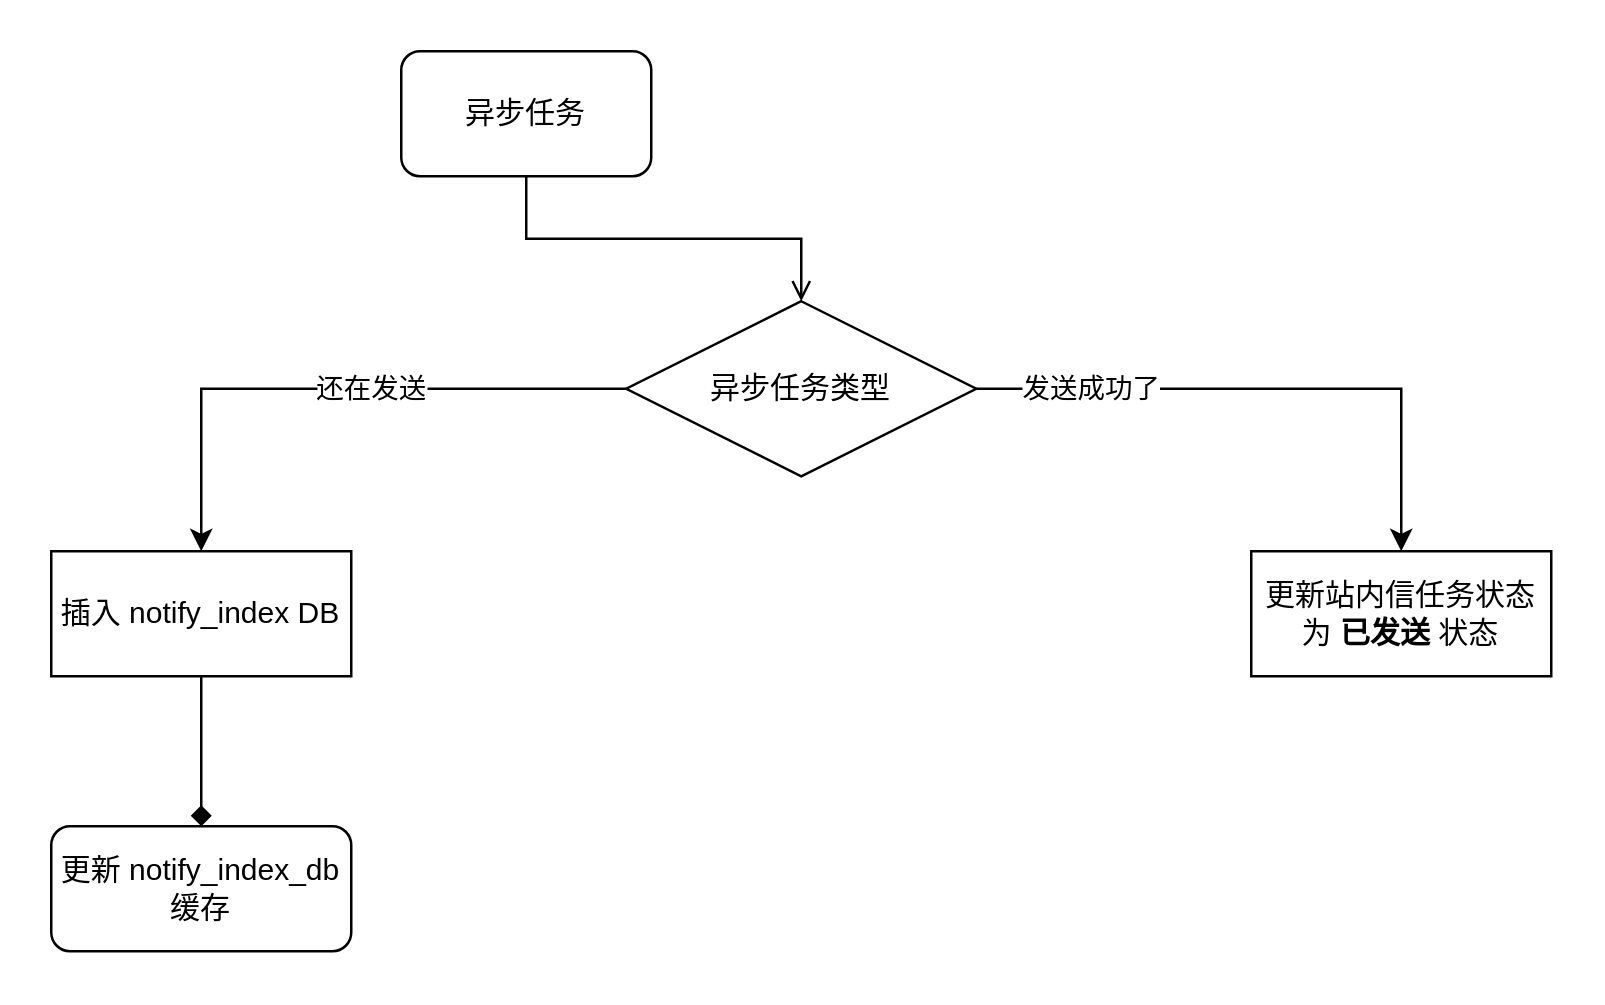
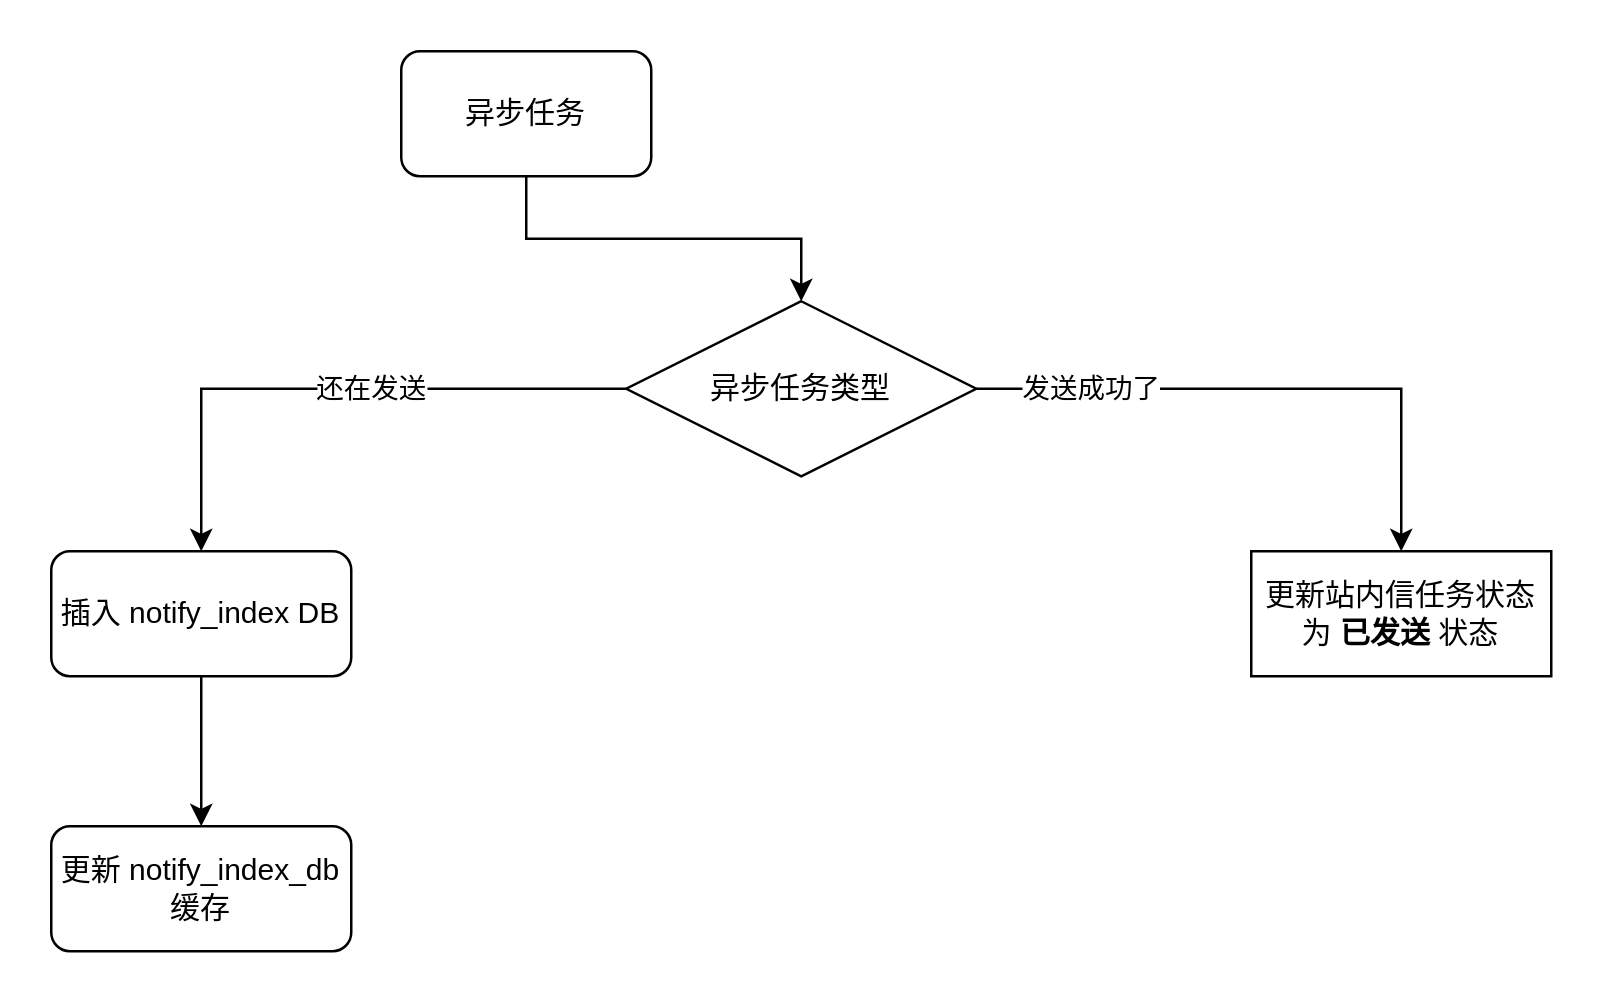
(801, 287) -> (801, 283)
(201, 614) -> (201, 614)
(201, 806) -> (201, 807)
